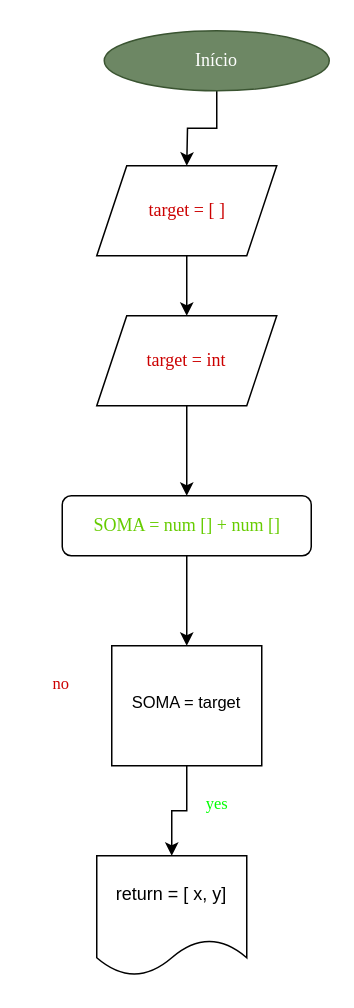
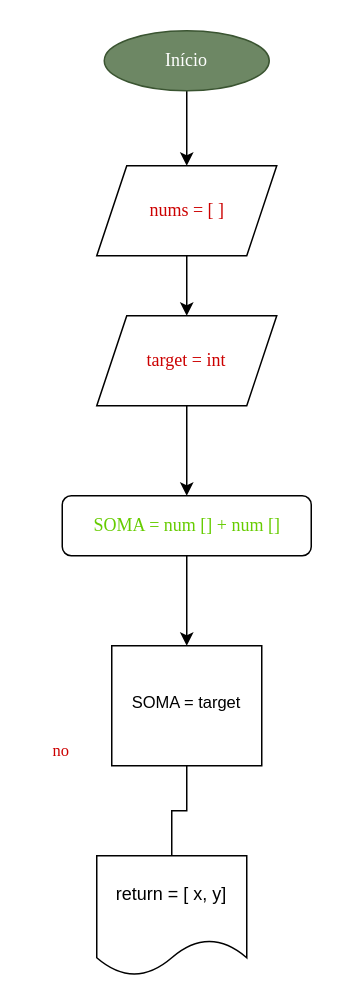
(217, 61) -> (187, 61)
(188, 211) -> (188, 211)
(61, 683) -> (61, 751)
(217, 803) -> none
(172, 844) -> (172, 848)
